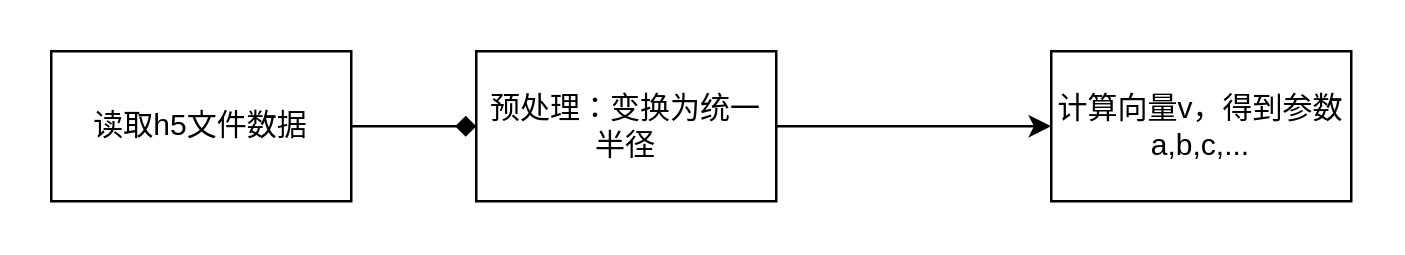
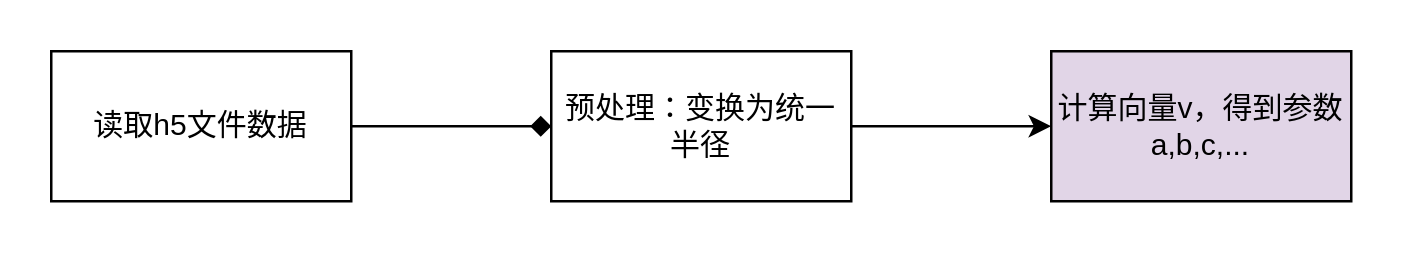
(626, 126) -> (701, 126)
(1201, 126) -> (1201, 126)
